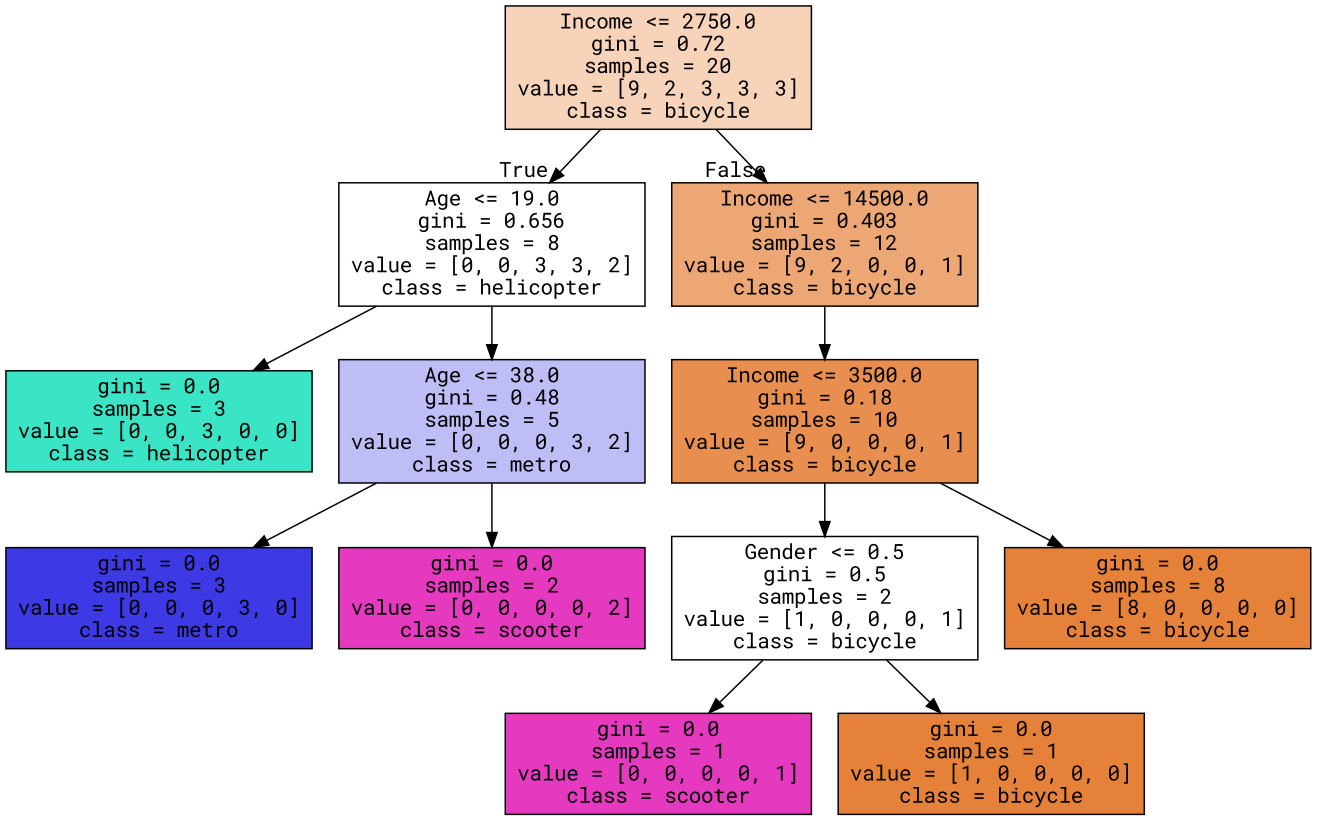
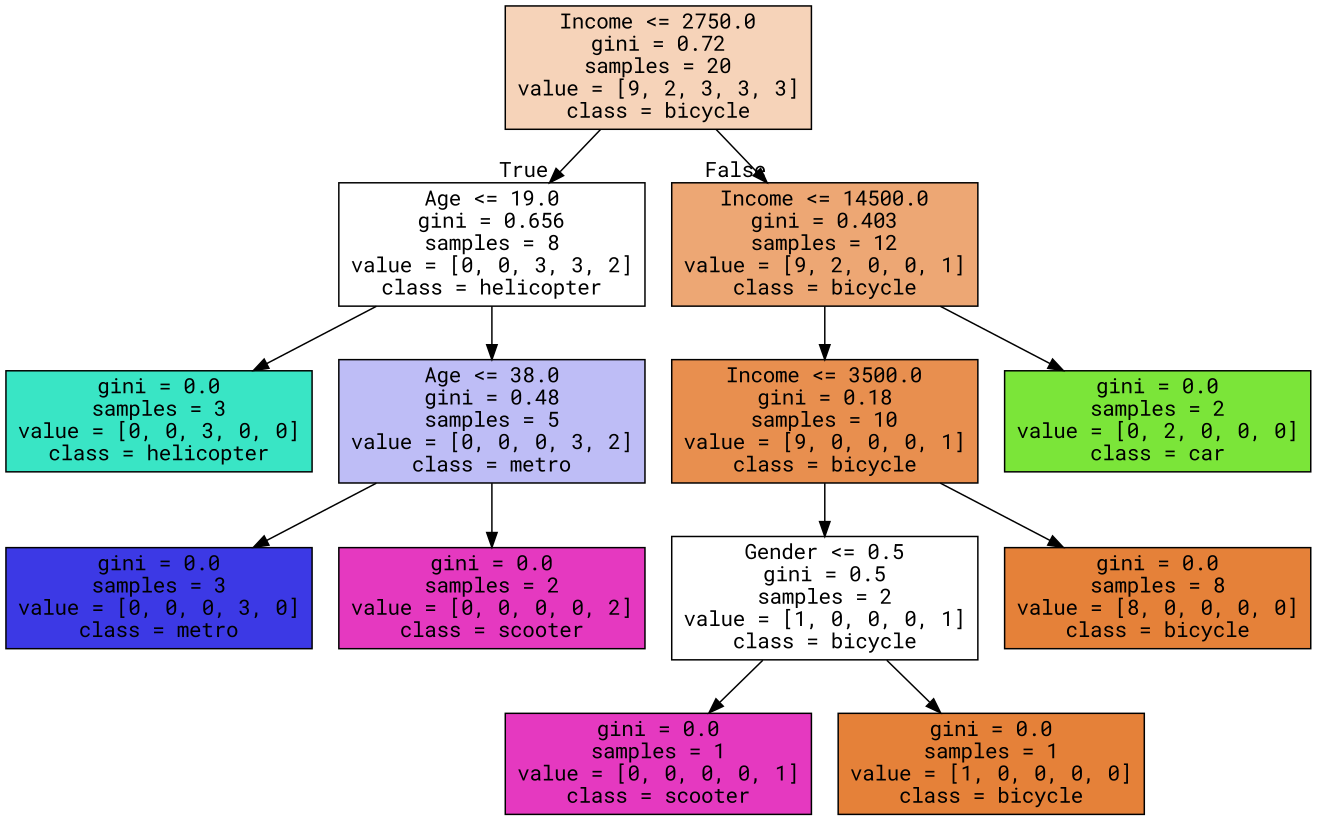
none -> (1158, 421)
